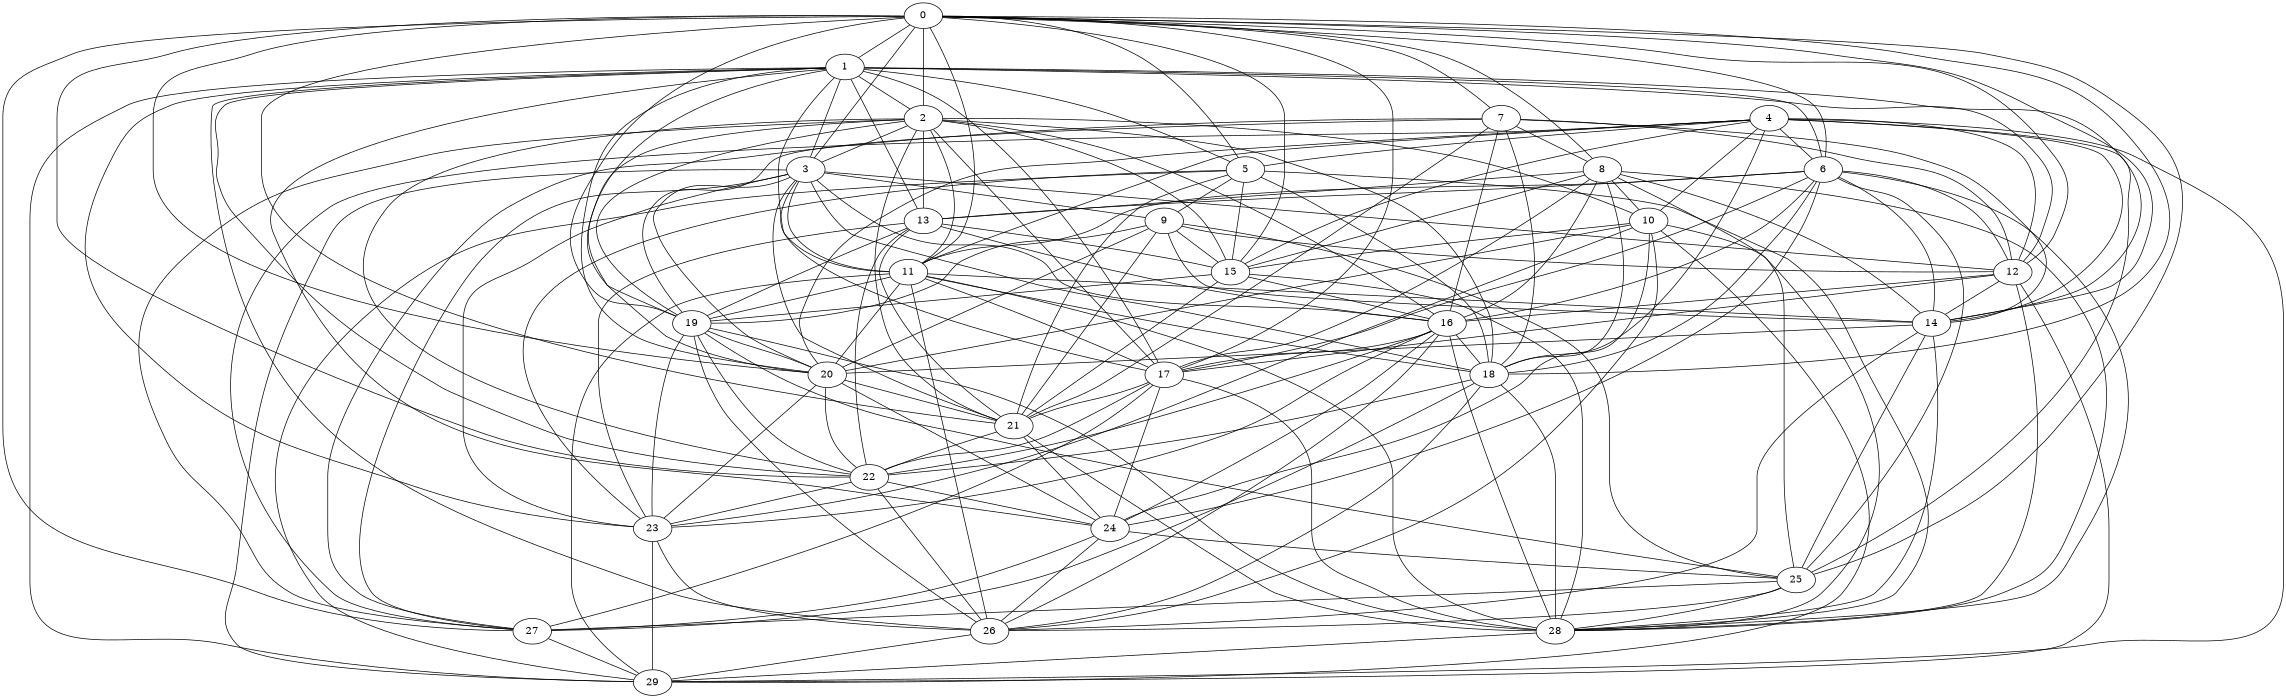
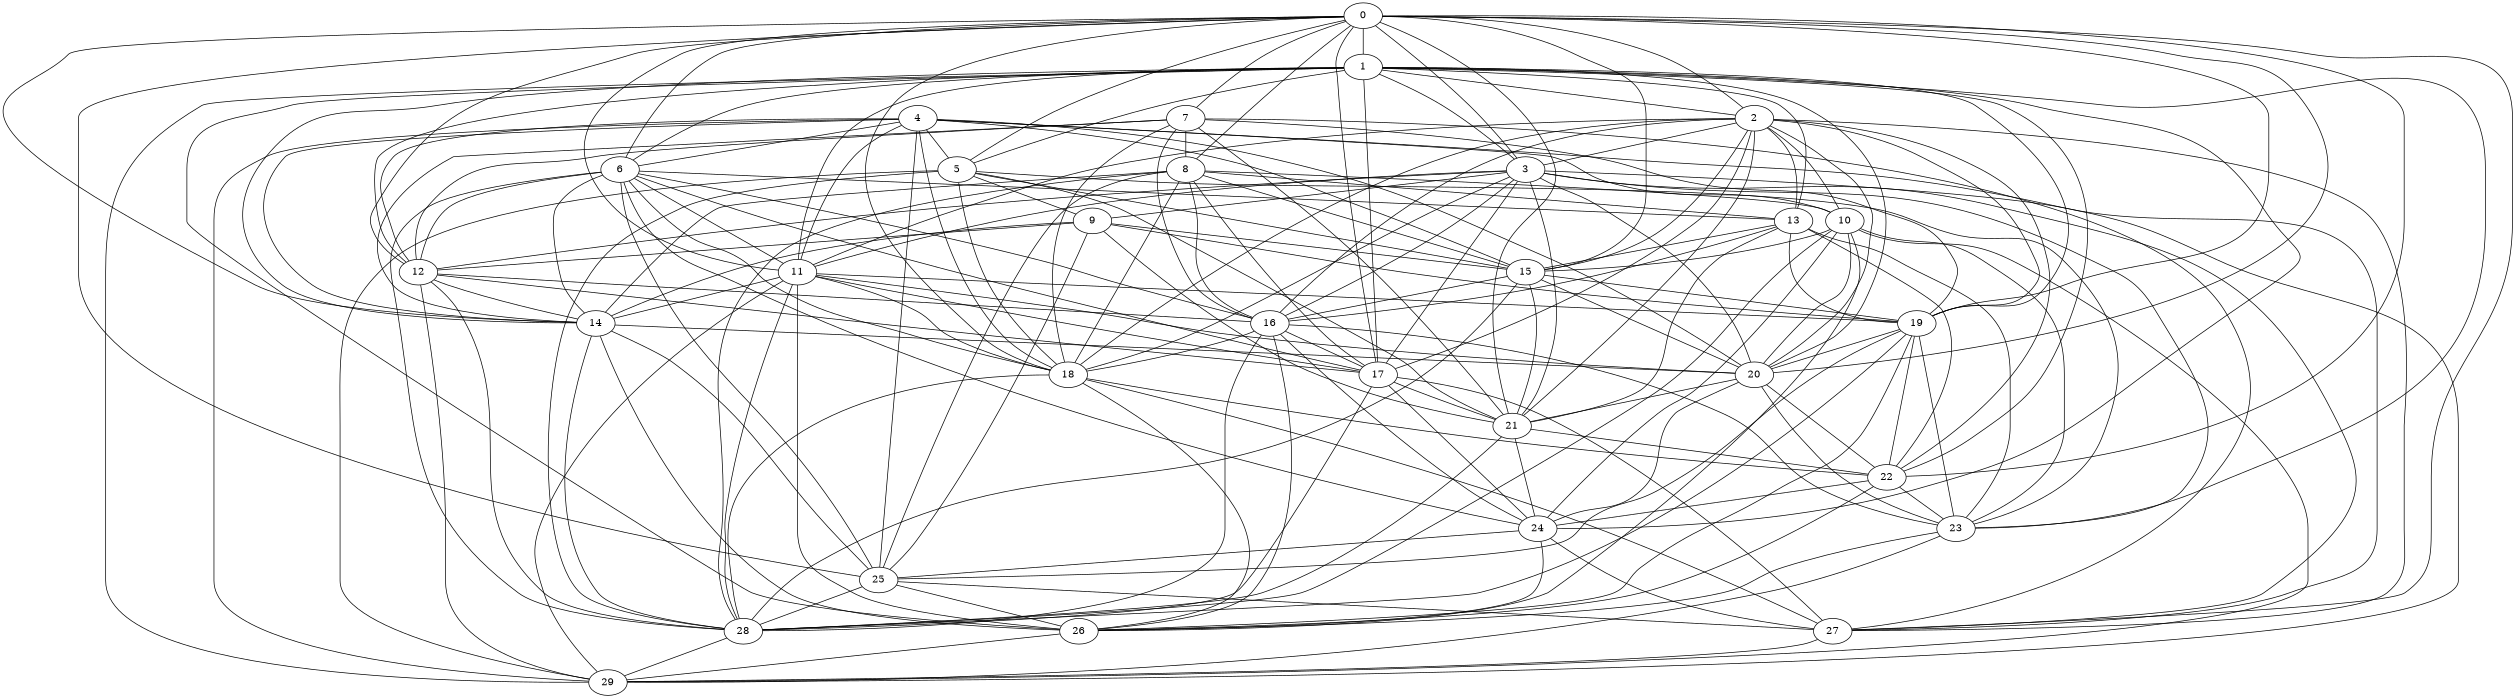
(980, 305) -> (1640, 323)
(1163, 415) -> none
(1043, 438) -> none
